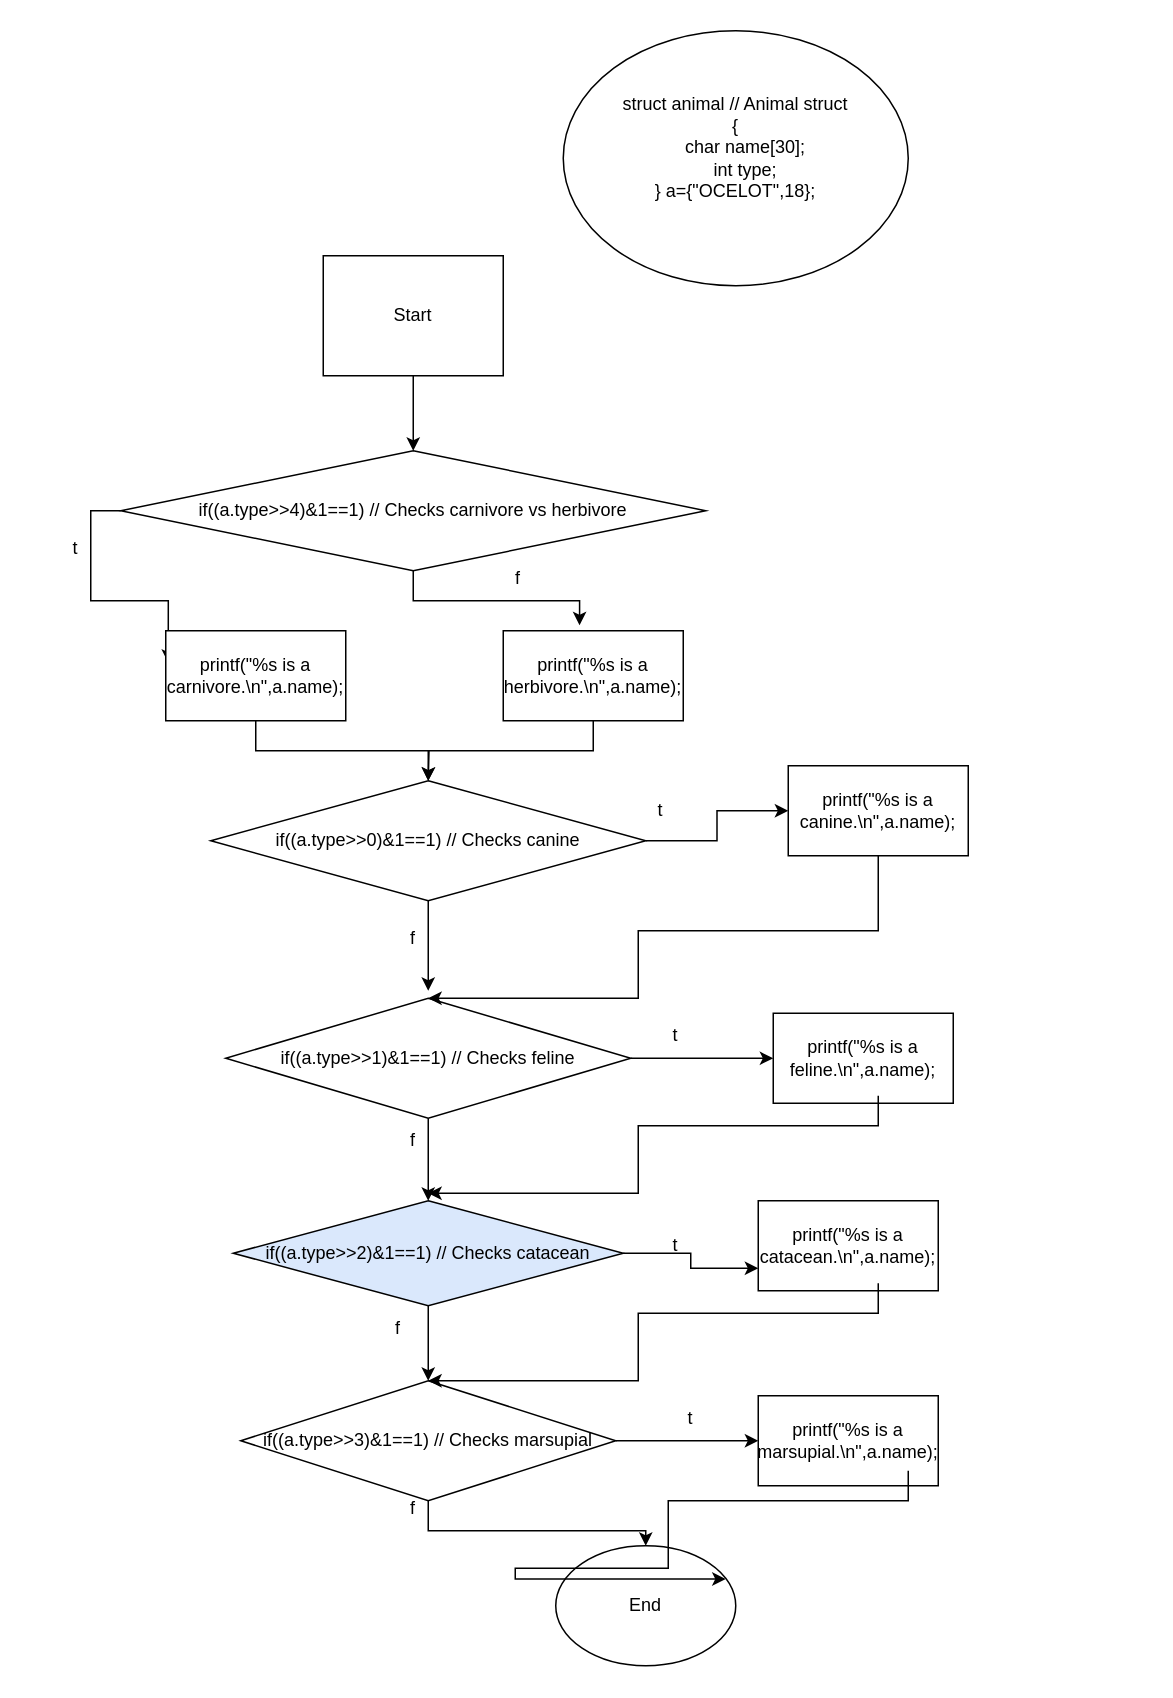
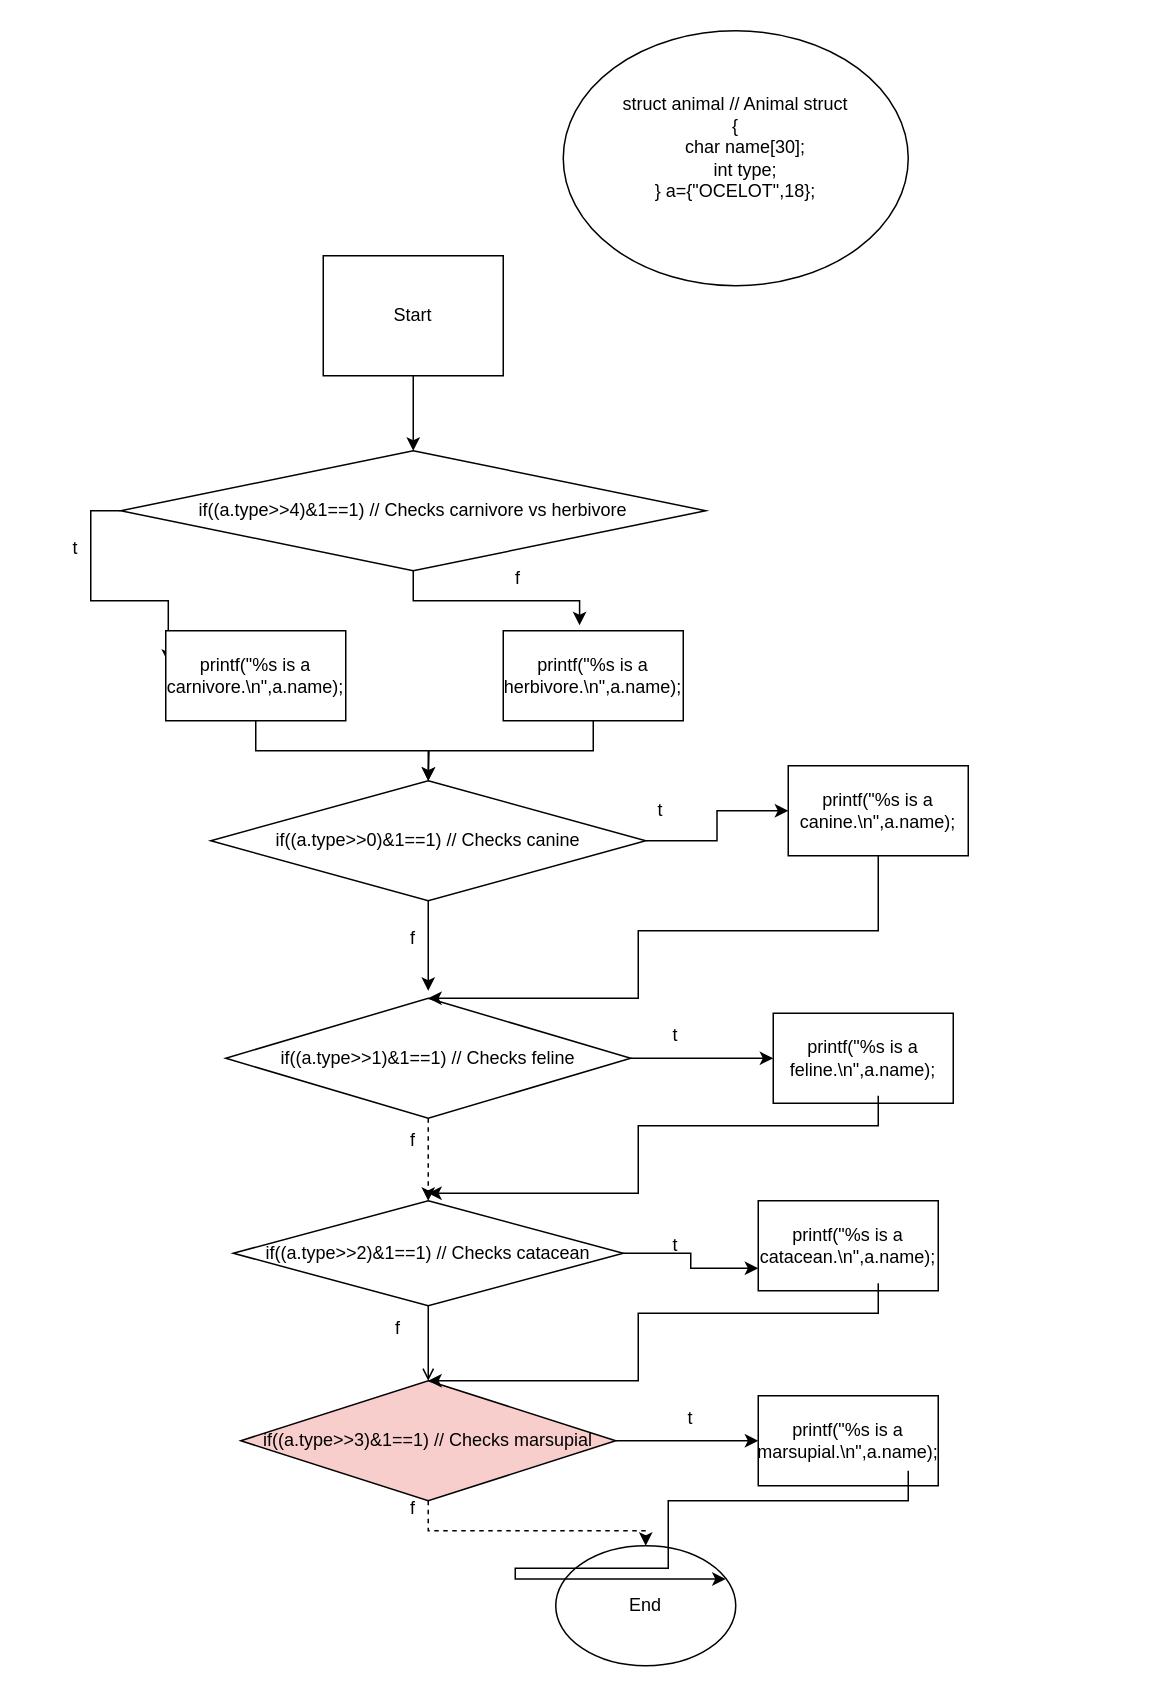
(428, 1155) -> (428, 1155)
(428, 1253) -> (428, 1253)
(428, 1369) -> (428, 1371)
(428, 1441) -> (428, 1441)
(525, 1531) -> (525, 1531)
